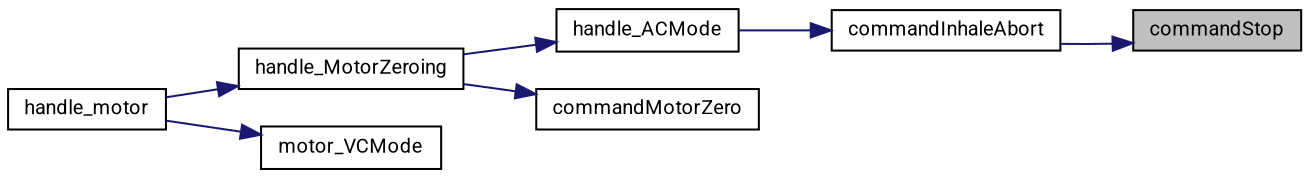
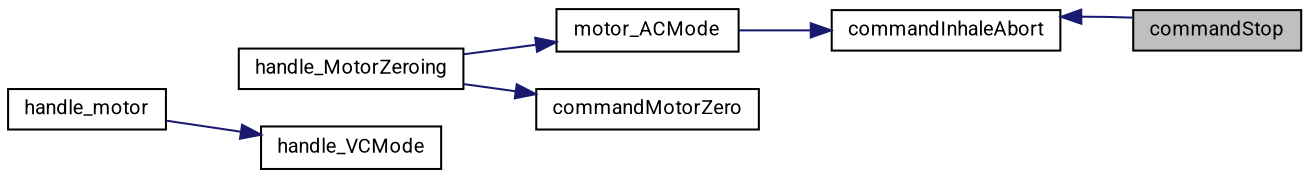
(648, 30) -> (648, 30)
(1087, 44) -> (1107, 17)
(192, 93) -> none
(351, 148) -> (351, 148)
